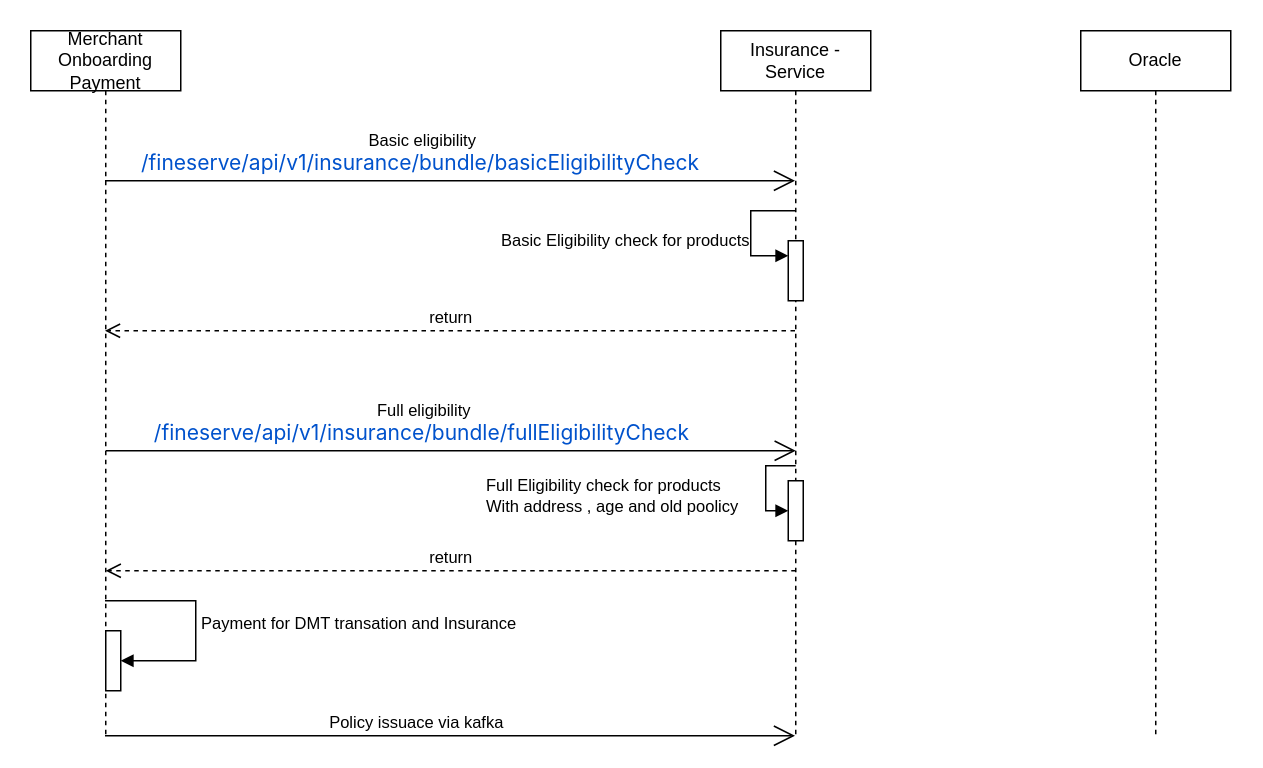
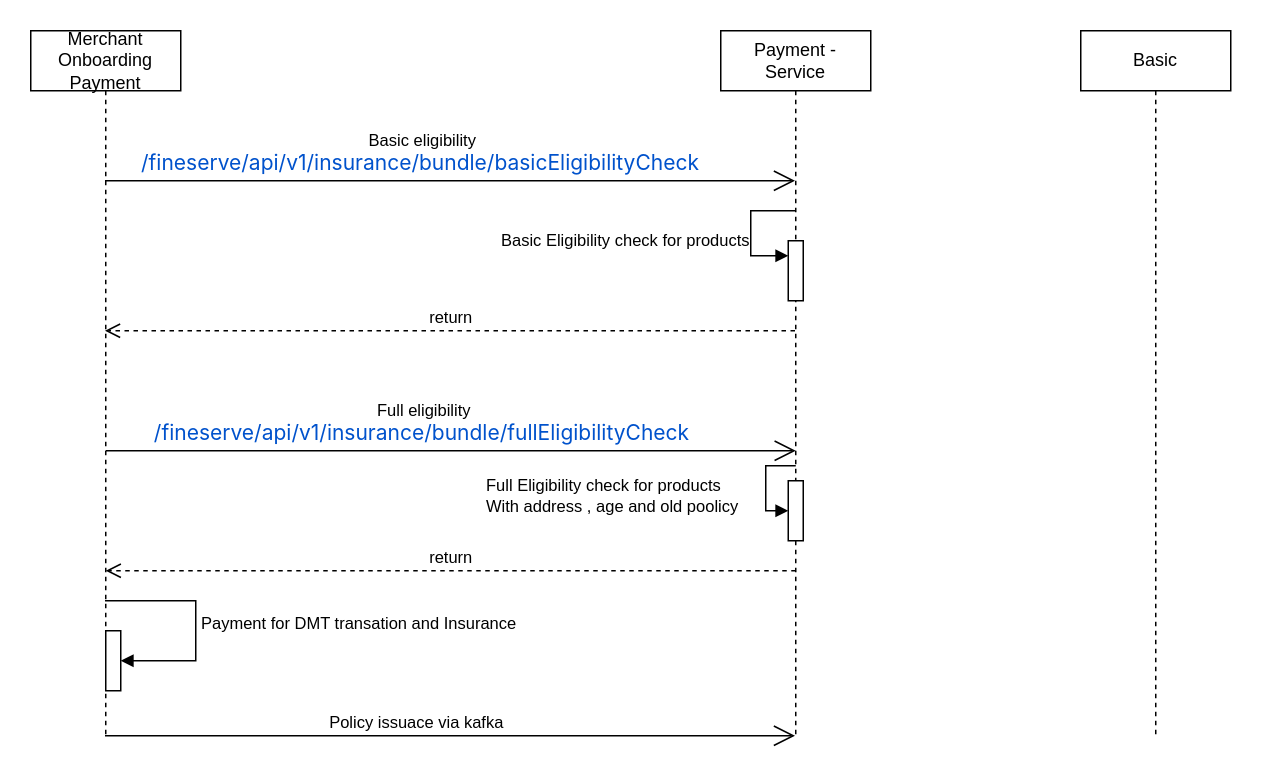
(796, 61) -> (796, 61)
(1156, 61) -> (1156, 61)
